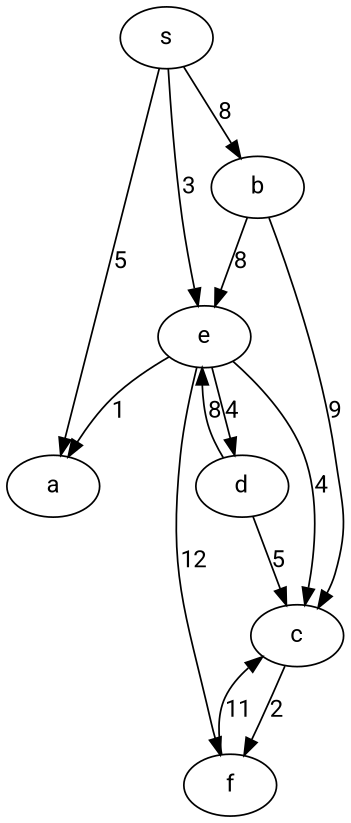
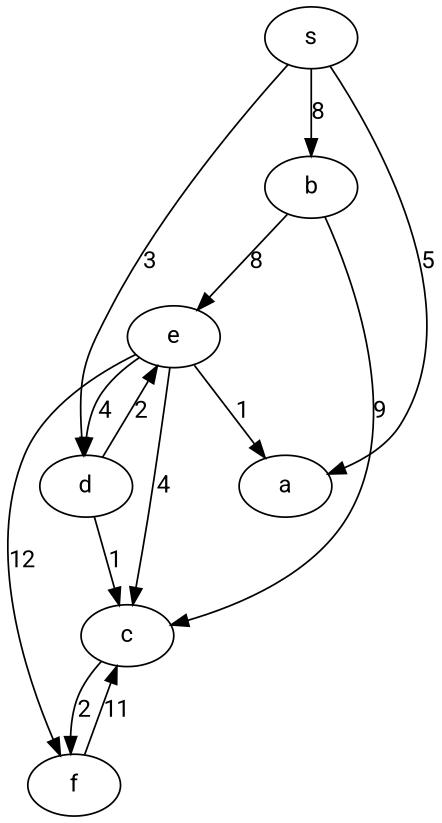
(177, 179) -> (153, 237)
(215, 411) -> (141, 411)
(278, 561) -> (115, 561)
